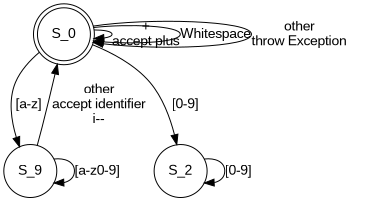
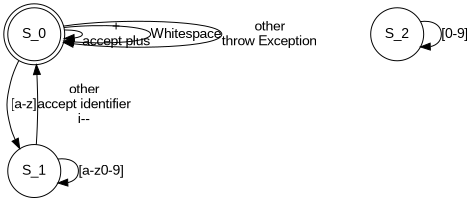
(146, 78) -> none
(30, 171) -> (34, 171)
